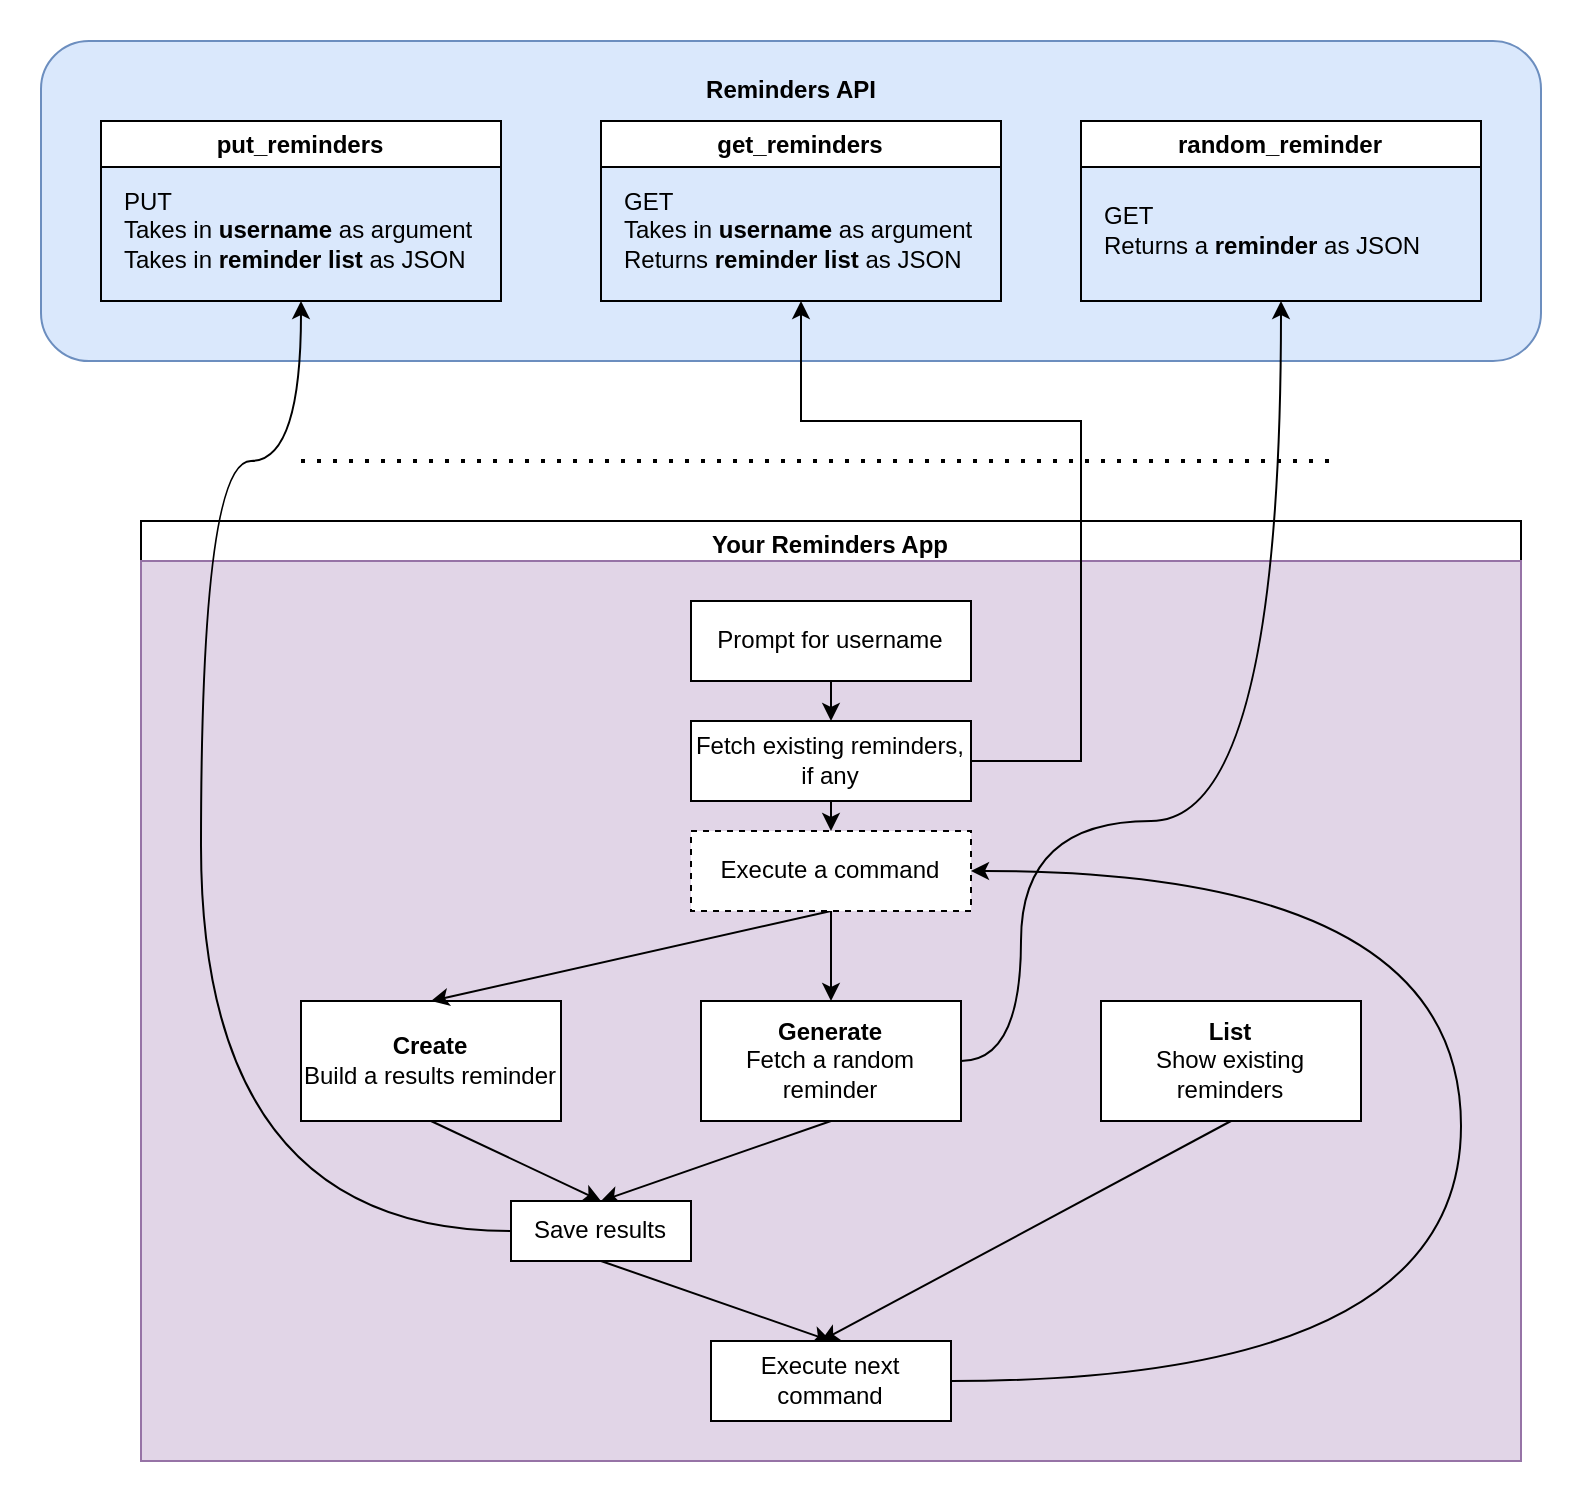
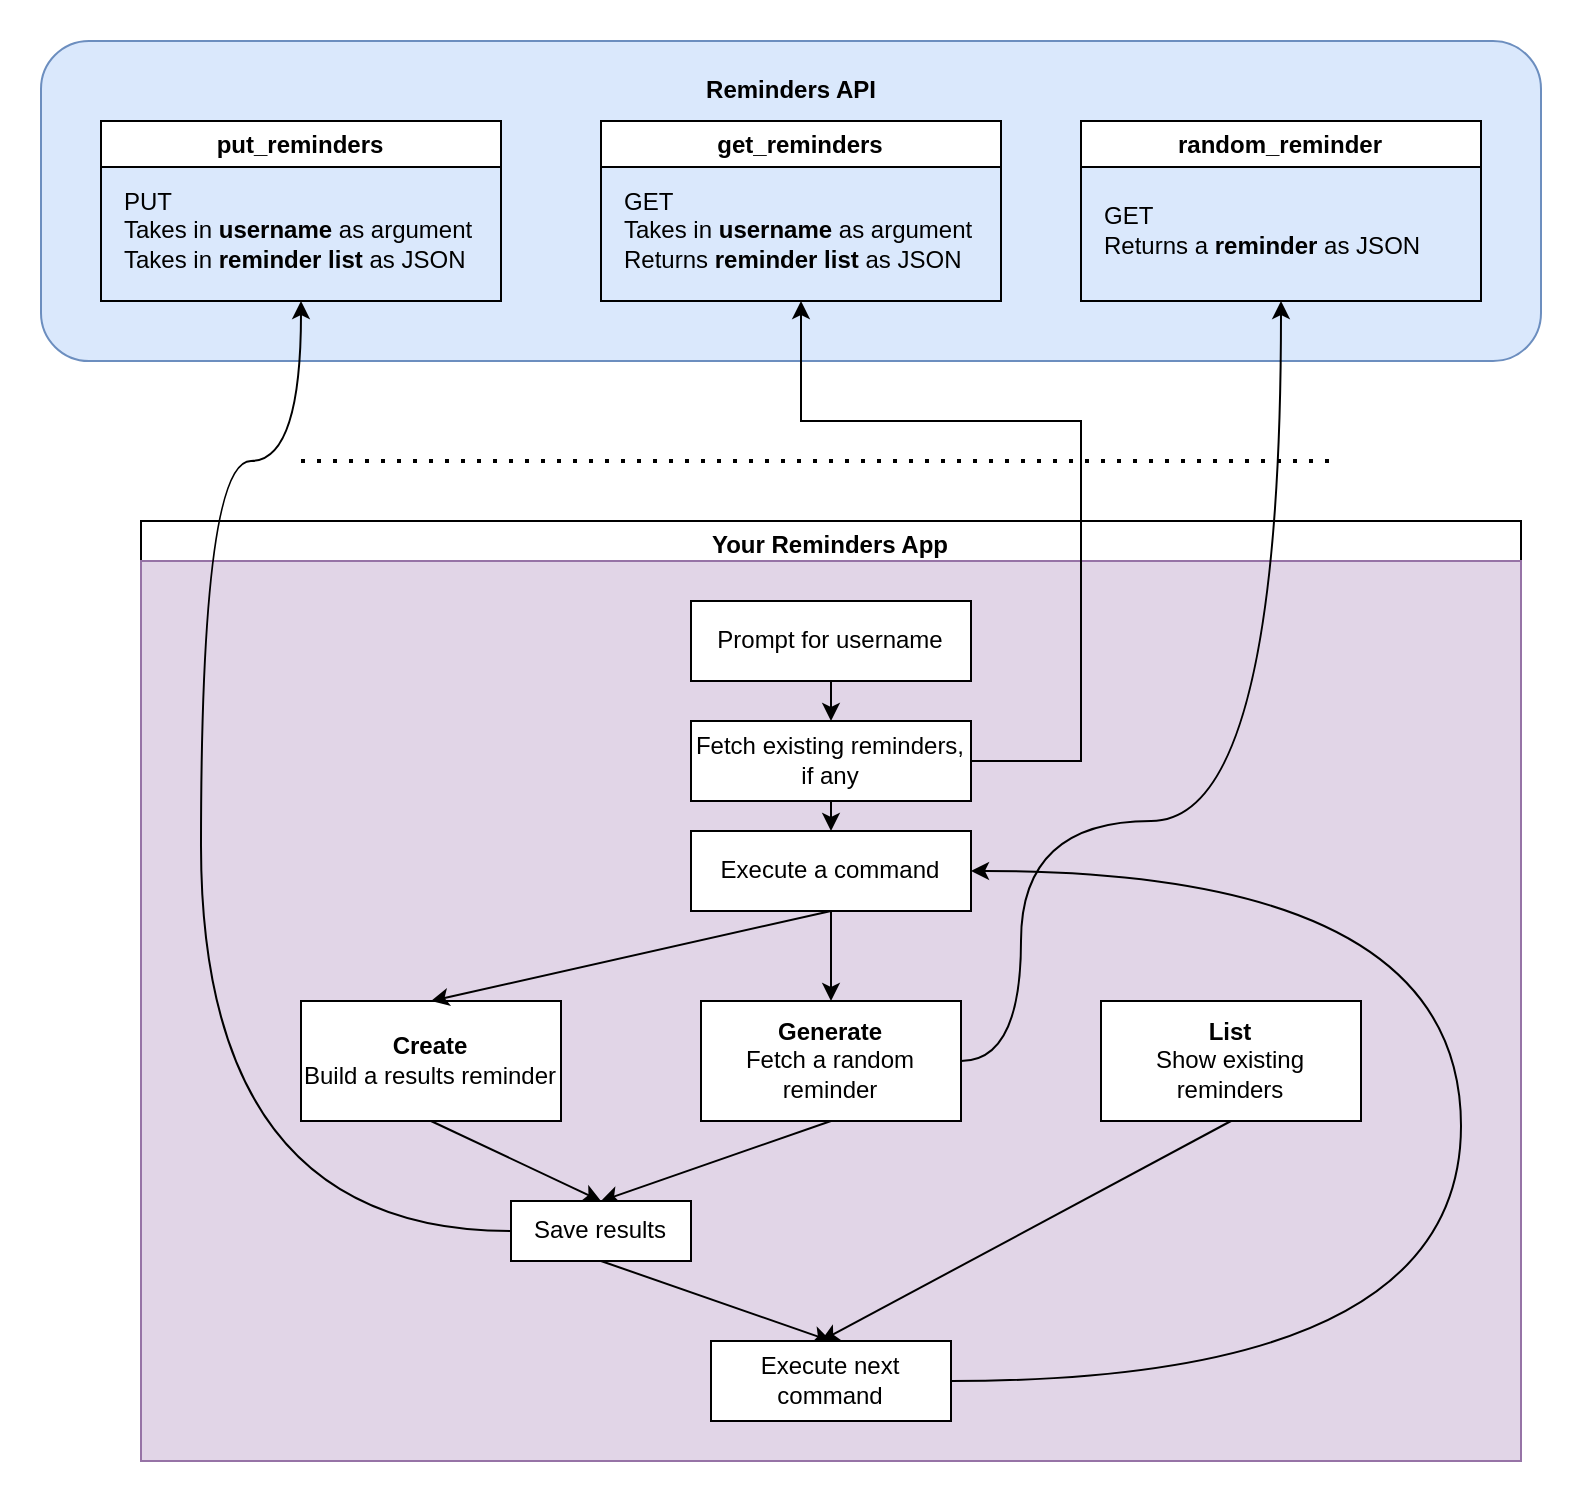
(831, 871) -> (831, 871)
